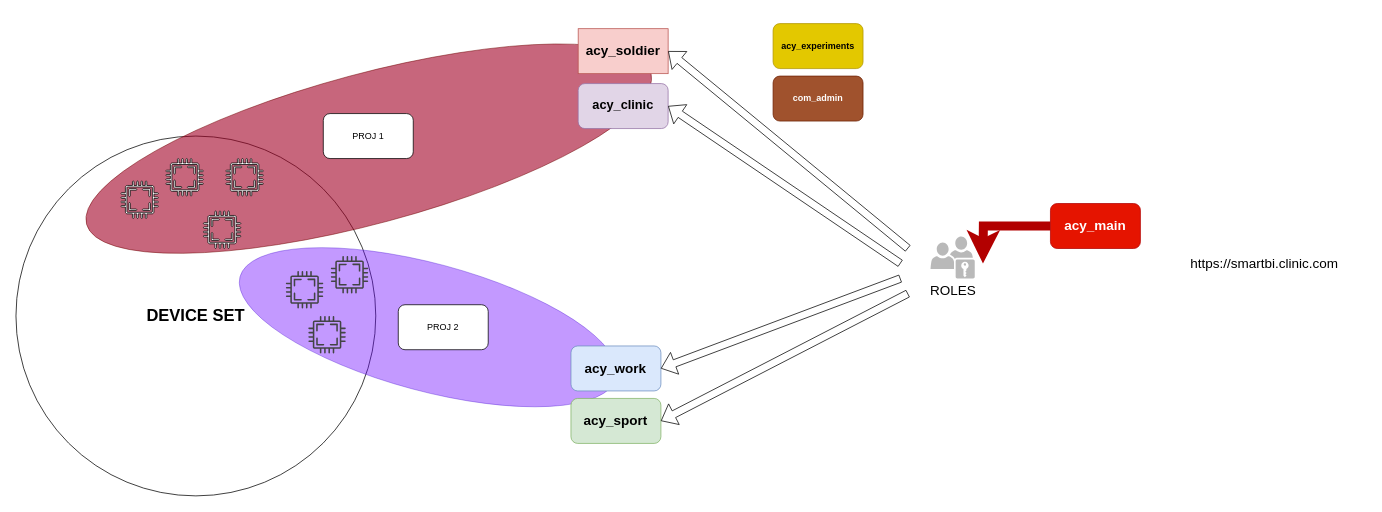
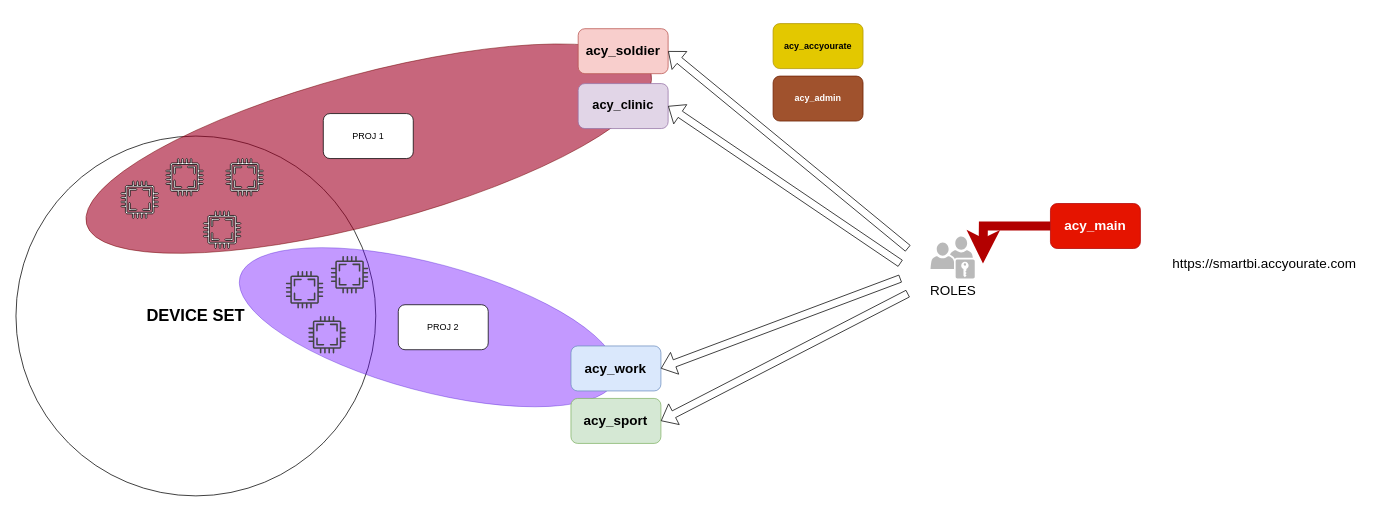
(818, 46) -> (818, 46)
(623, 51) -> (623, 51)
(818, 99) -> (818, 99)
(1265, 264) -> (1265, 264)
